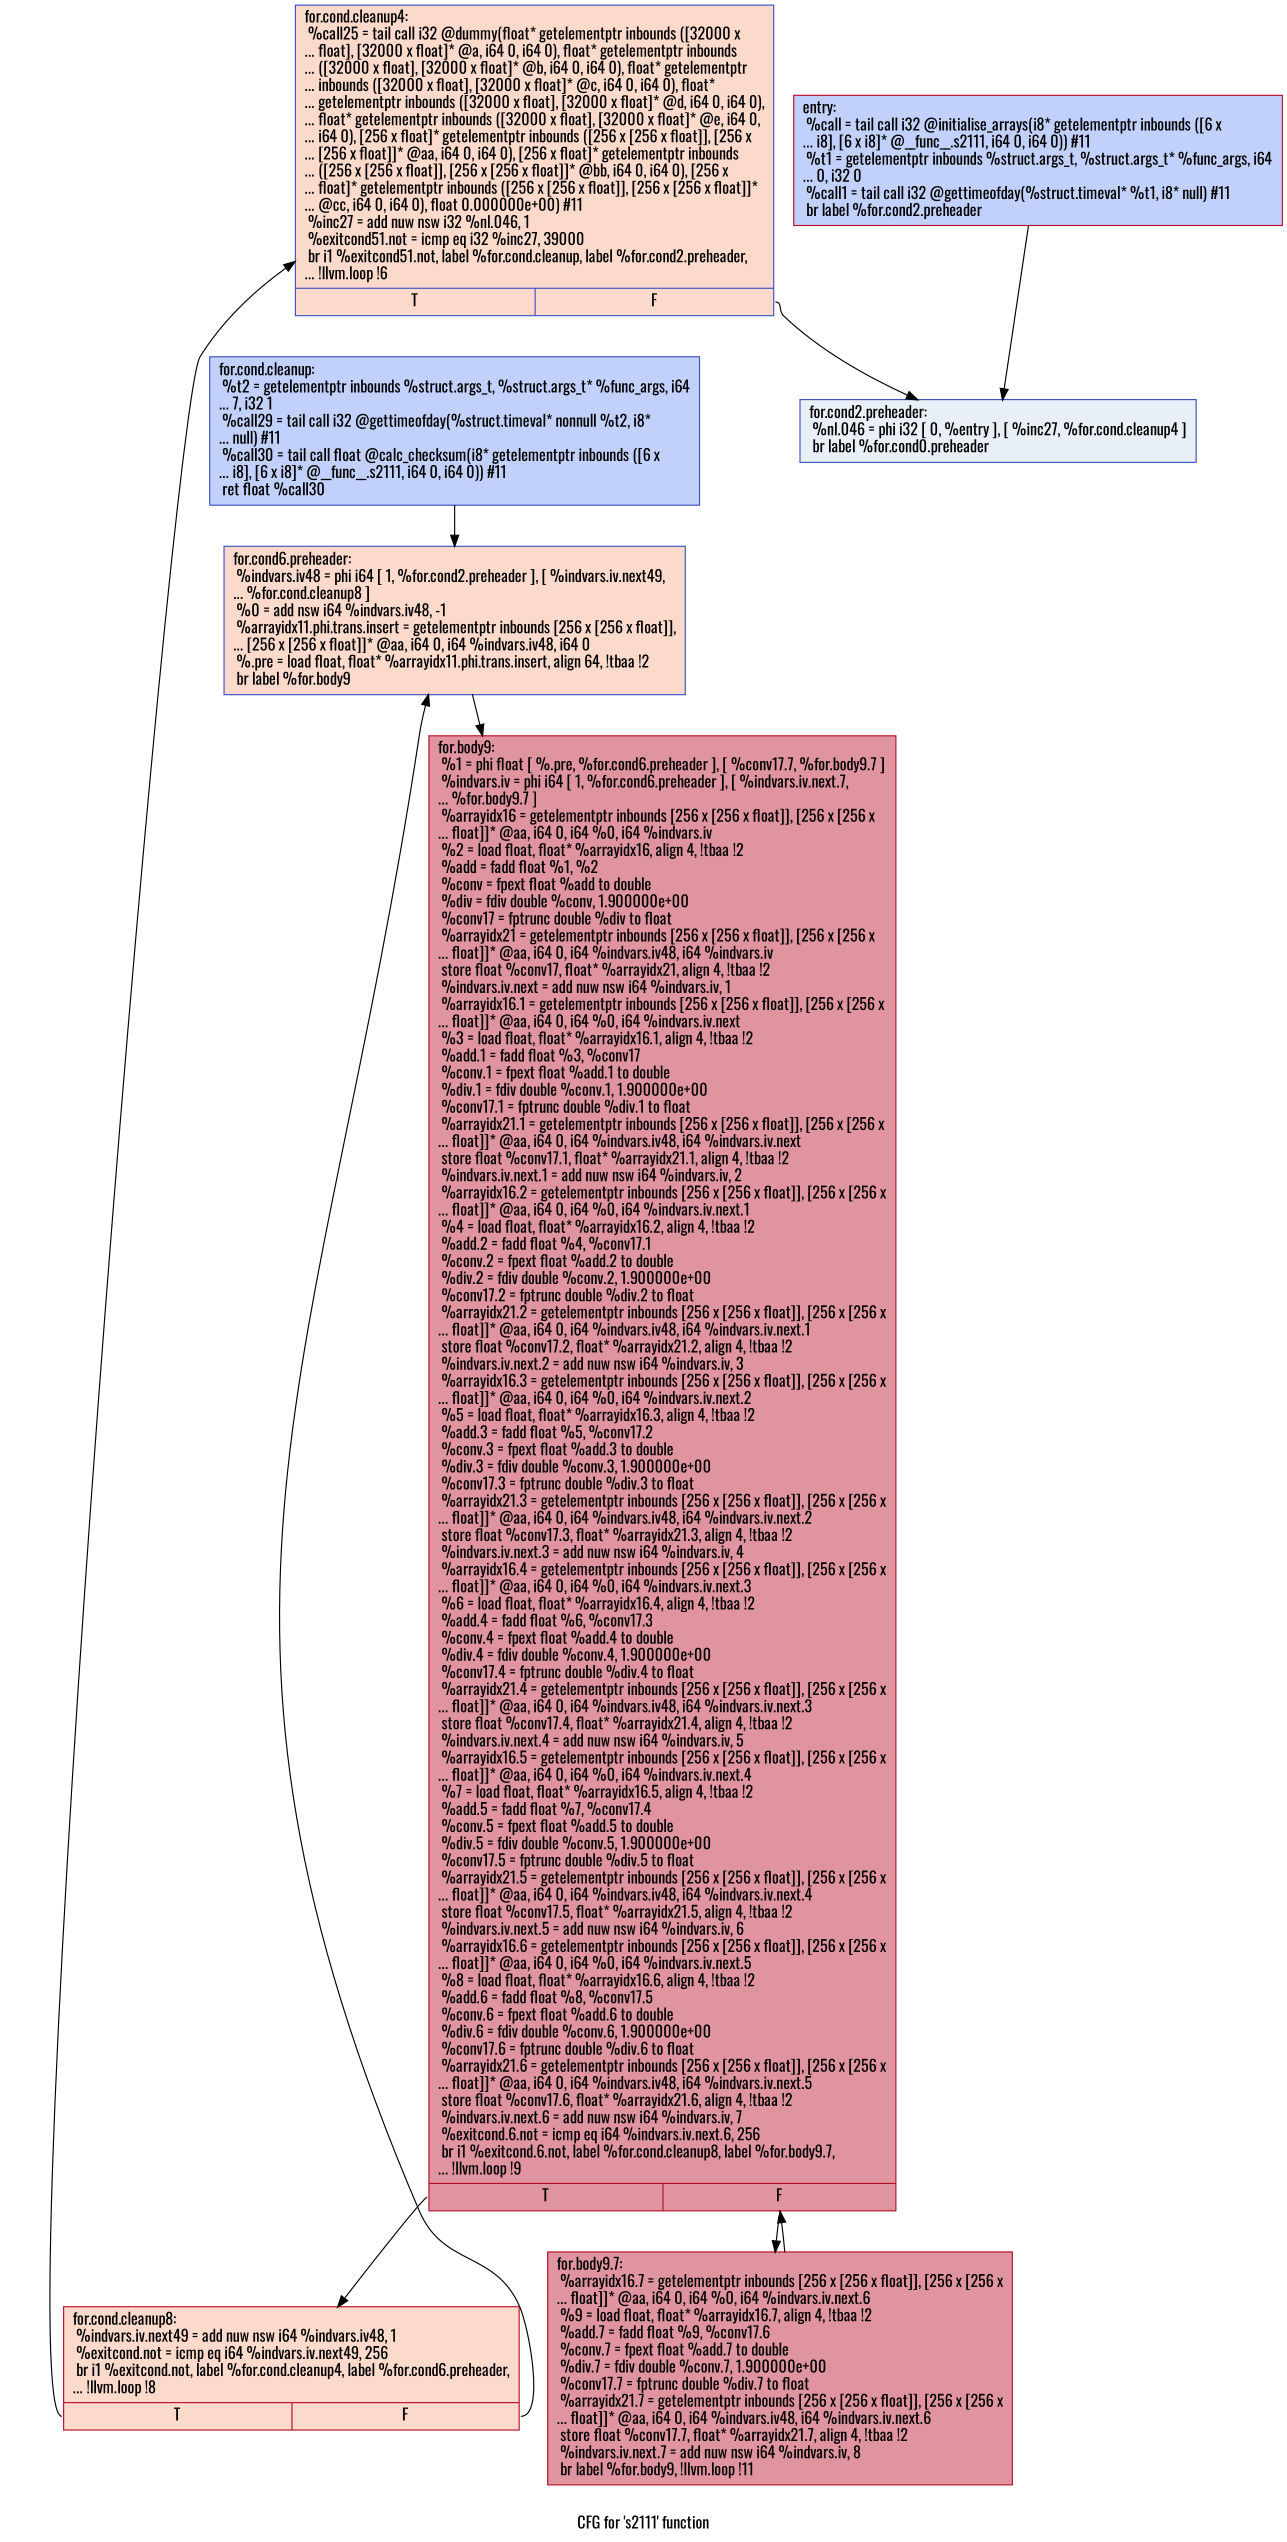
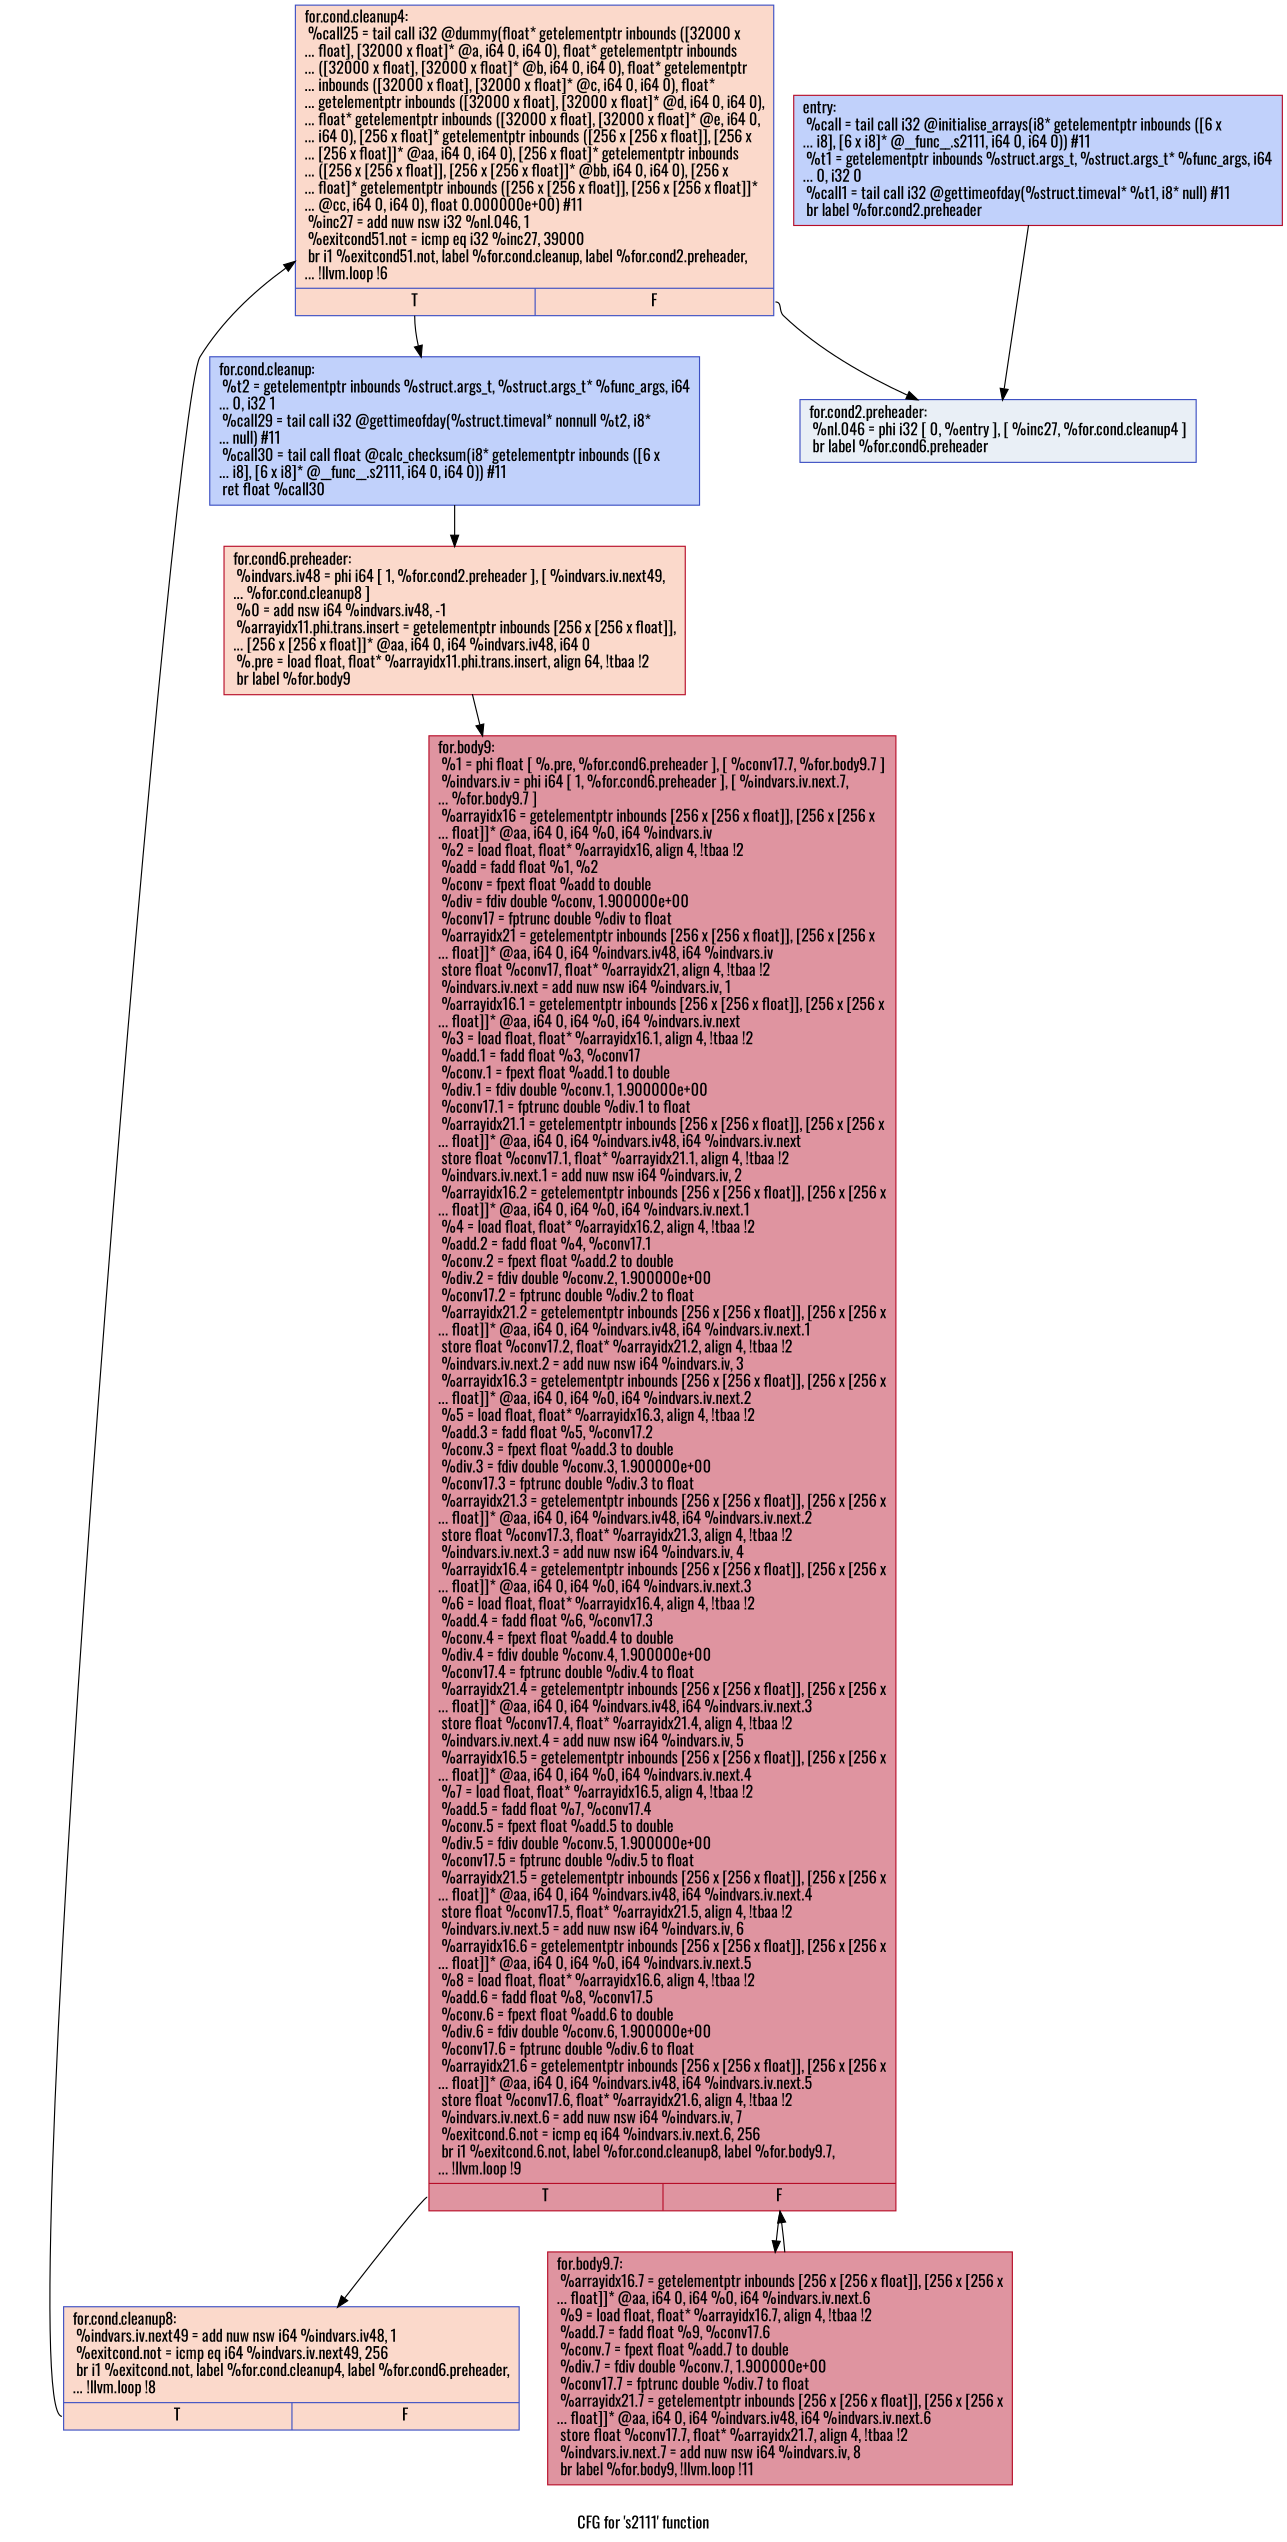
none -> (416, 331)
(246, 405) -> (247, 405)
(899, 448) -> (899, 448)
(455, 620) -> (455, 620)
(282, 1591) -> none
(291, 2368) -> (291, 2368)
